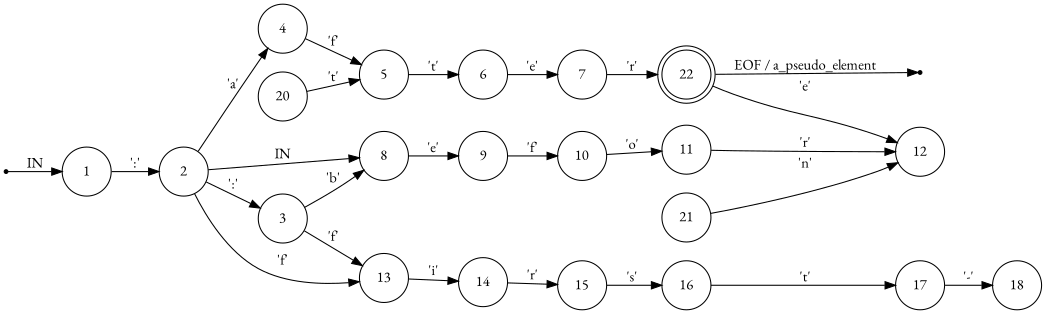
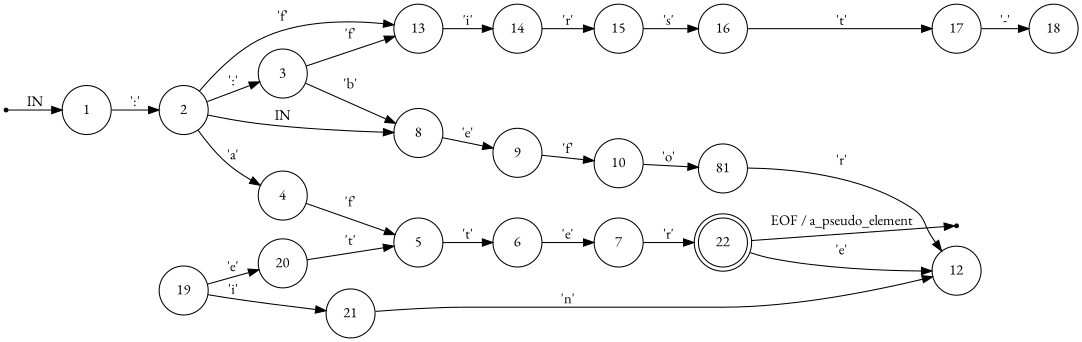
(686, 150) -> (723, 168)
none -> (184, 290)
